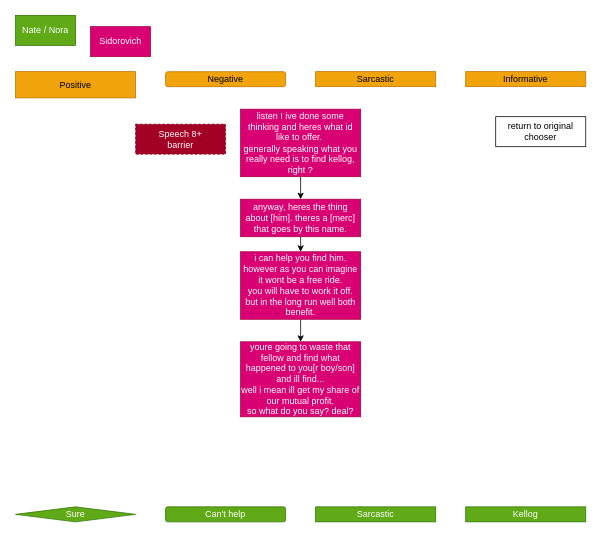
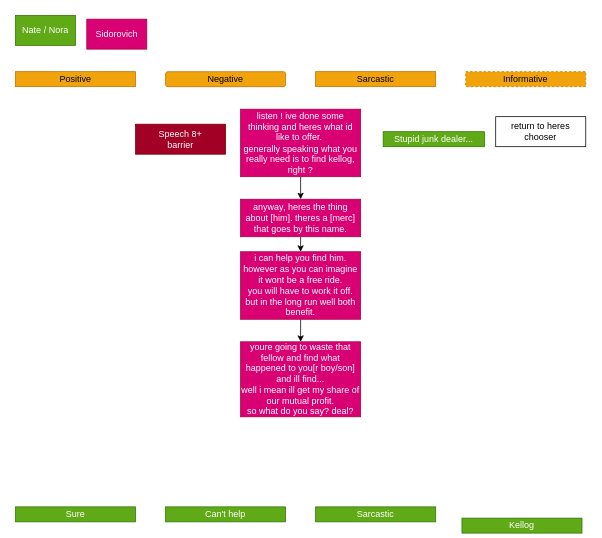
(120, 42) -> (117, 34)
(525, 79) -> (525, 79)
(75, 85) -> (75, 79)
(540, 132) -> (540, 132)
(180, 139) -> (180, 139)
none -> (434, 139)
(75, 514) -> (75, 514)
(225, 514) -> (225, 514)
(525, 514) -> (522, 525)
